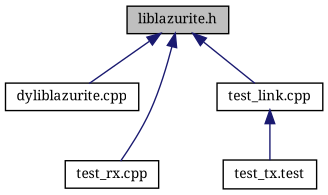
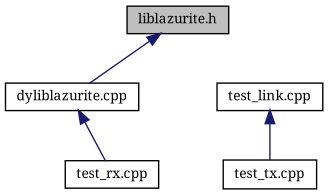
(229, 63) -> none
(152, 107) -> (95, 142)
(270, 174) -> (270, 174)
